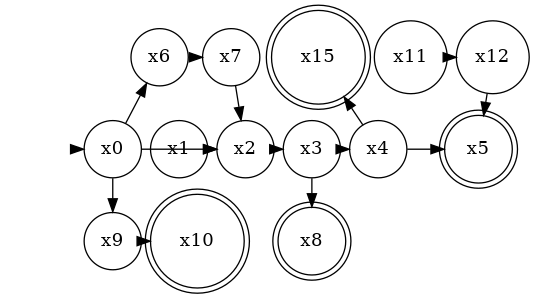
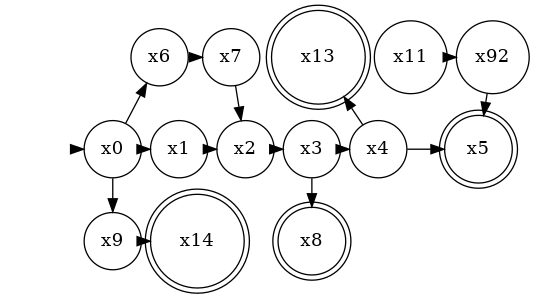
(318, 57) -> (318, 57)
(493, 57) -> (493, 57)
(173, 149) -> (142, 149)
(197, 241) -> (197, 241)
